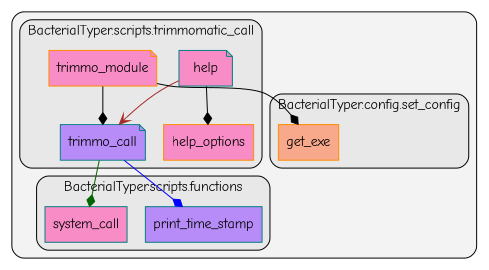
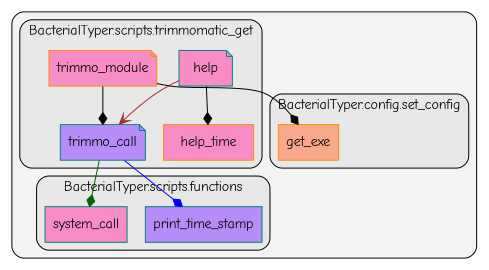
(141, 31) -> (141, 31)
(209, 142) -> (209, 142)
